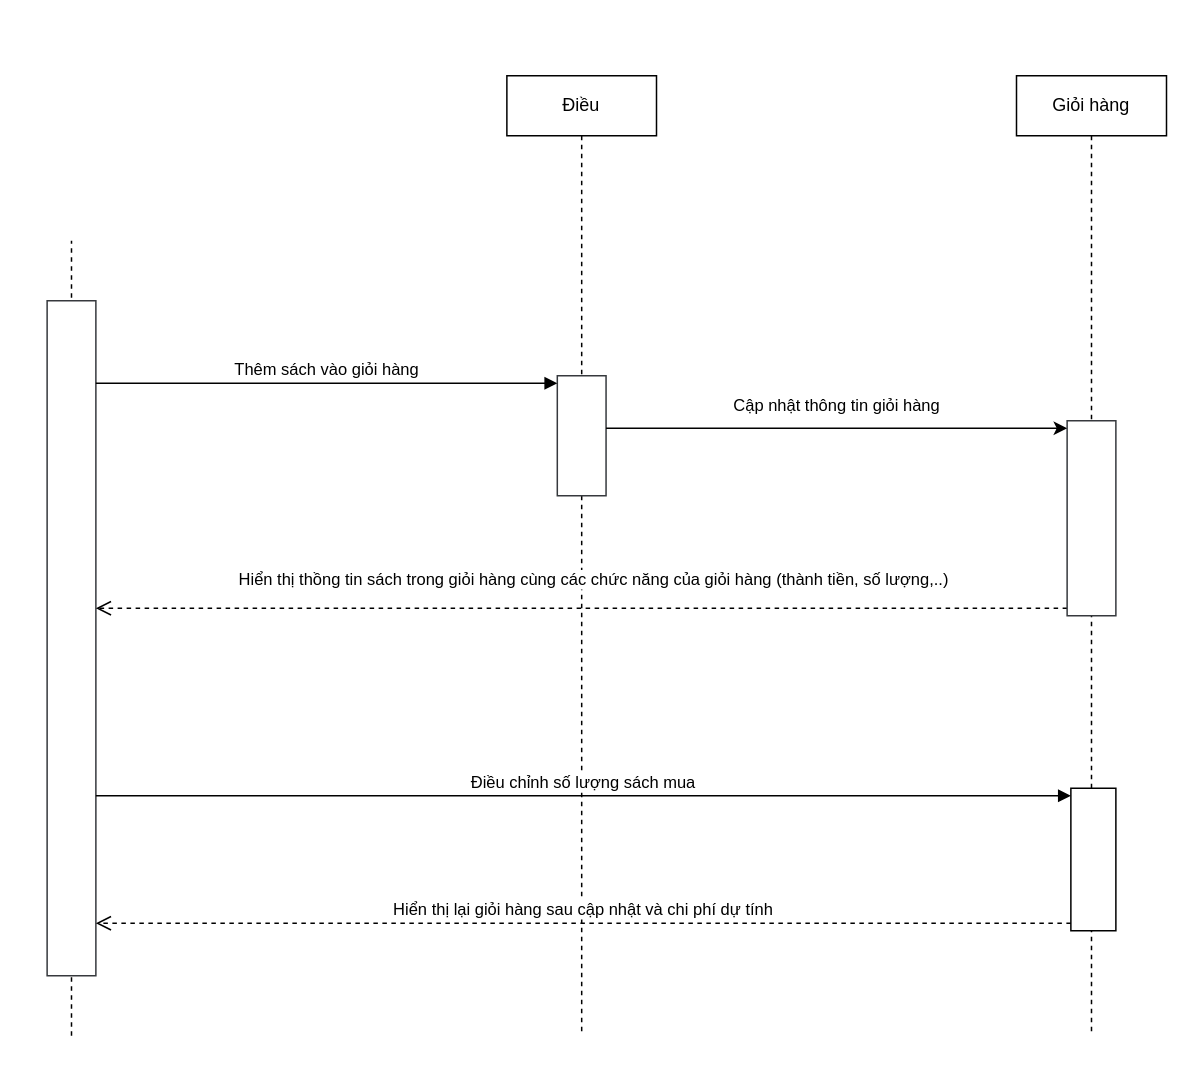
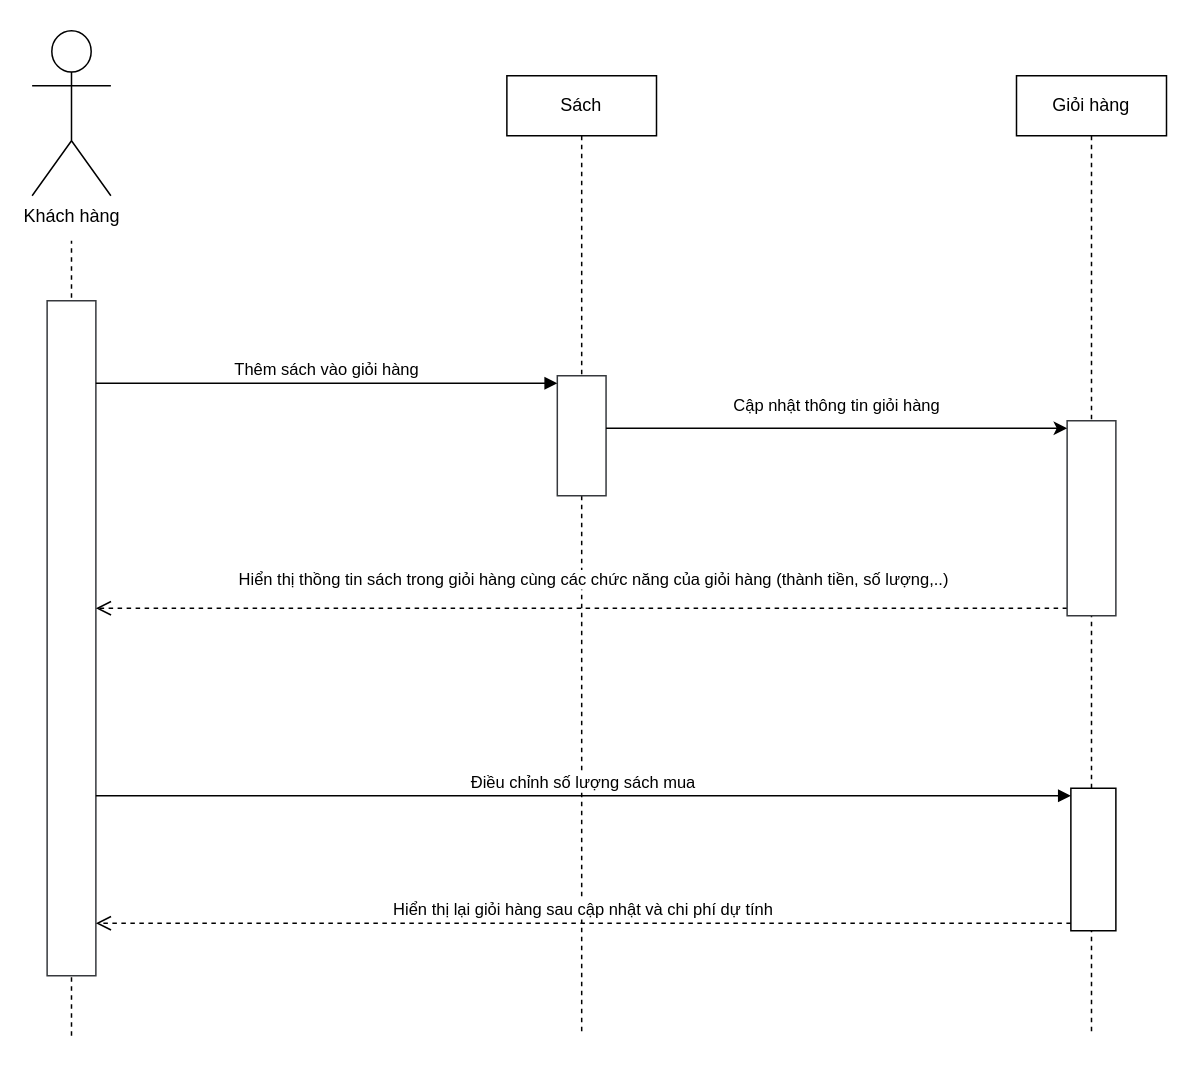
(581, 106) -> (581, 106)
none -> (71, 113)
